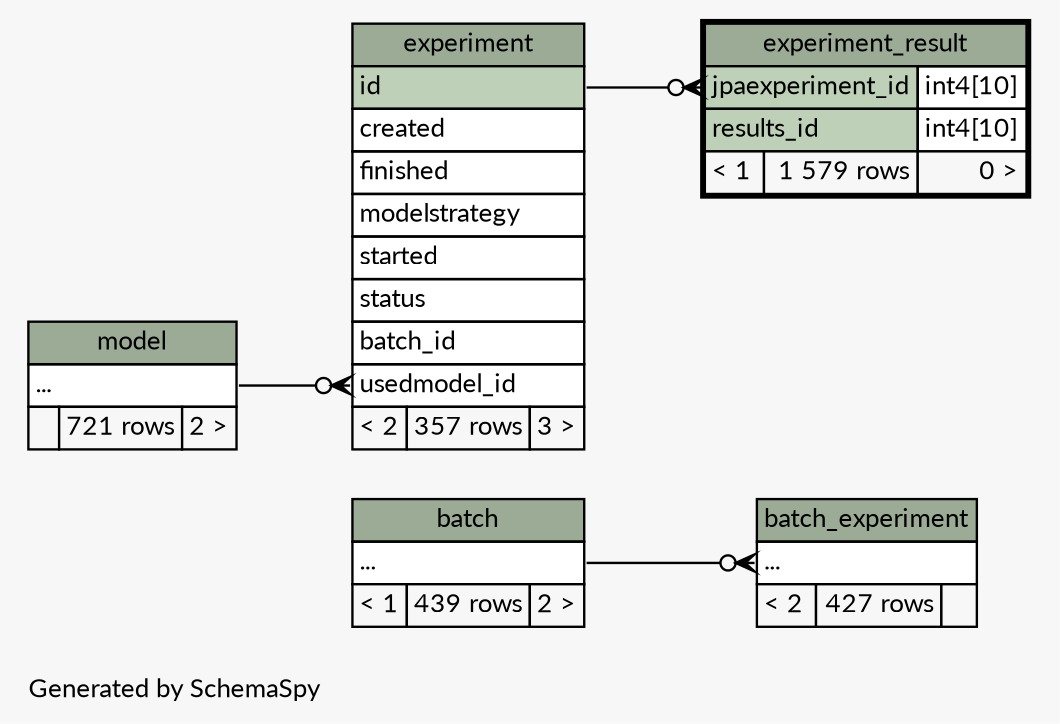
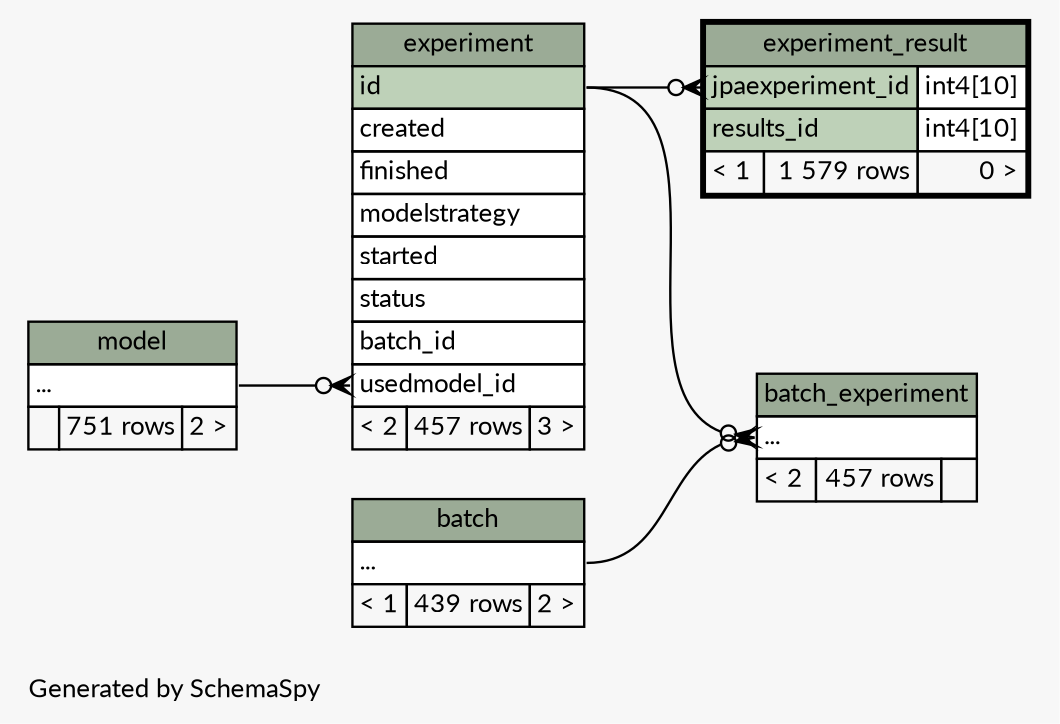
none -> (671, 246)
(121, 427) -> (121, 427)
(468, 427) -> (468, 427)
(880, 604) -> (880, 479)
